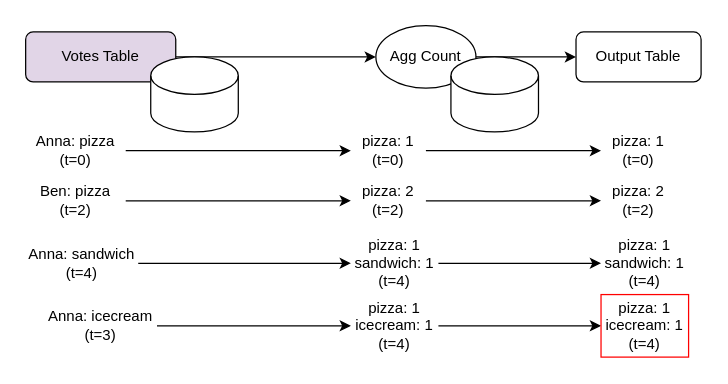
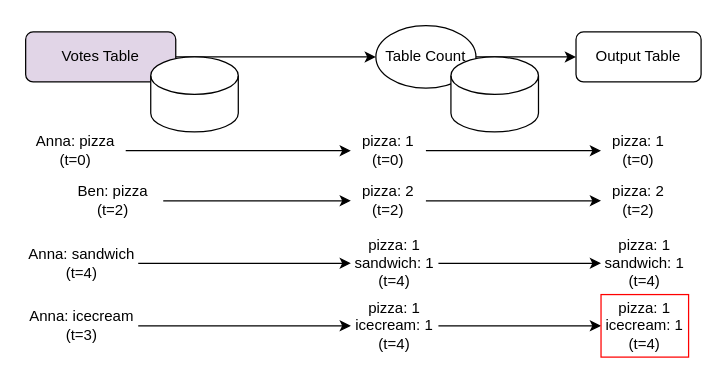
(426, 57) -> (426, 57)
(76, 201) -> (113, 201)
(101, 326) -> (82, 326)
